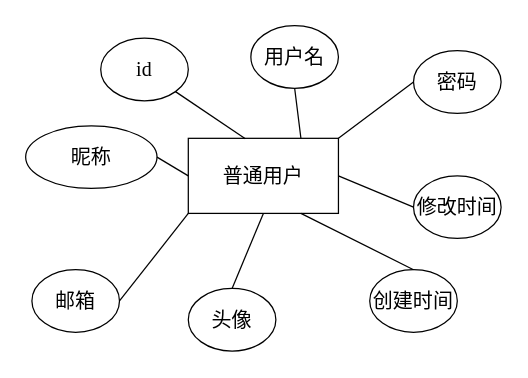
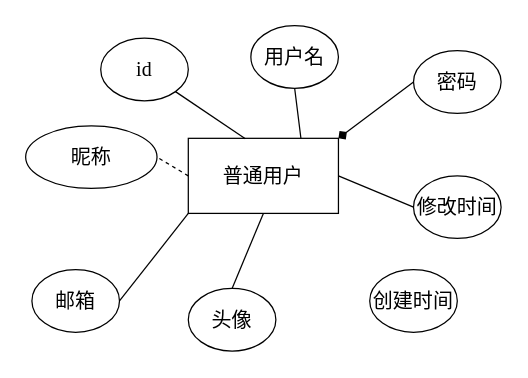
(343, 134) -> (347, 131)
(172, 166) -> (172, 166)
(357, 241) -> none
